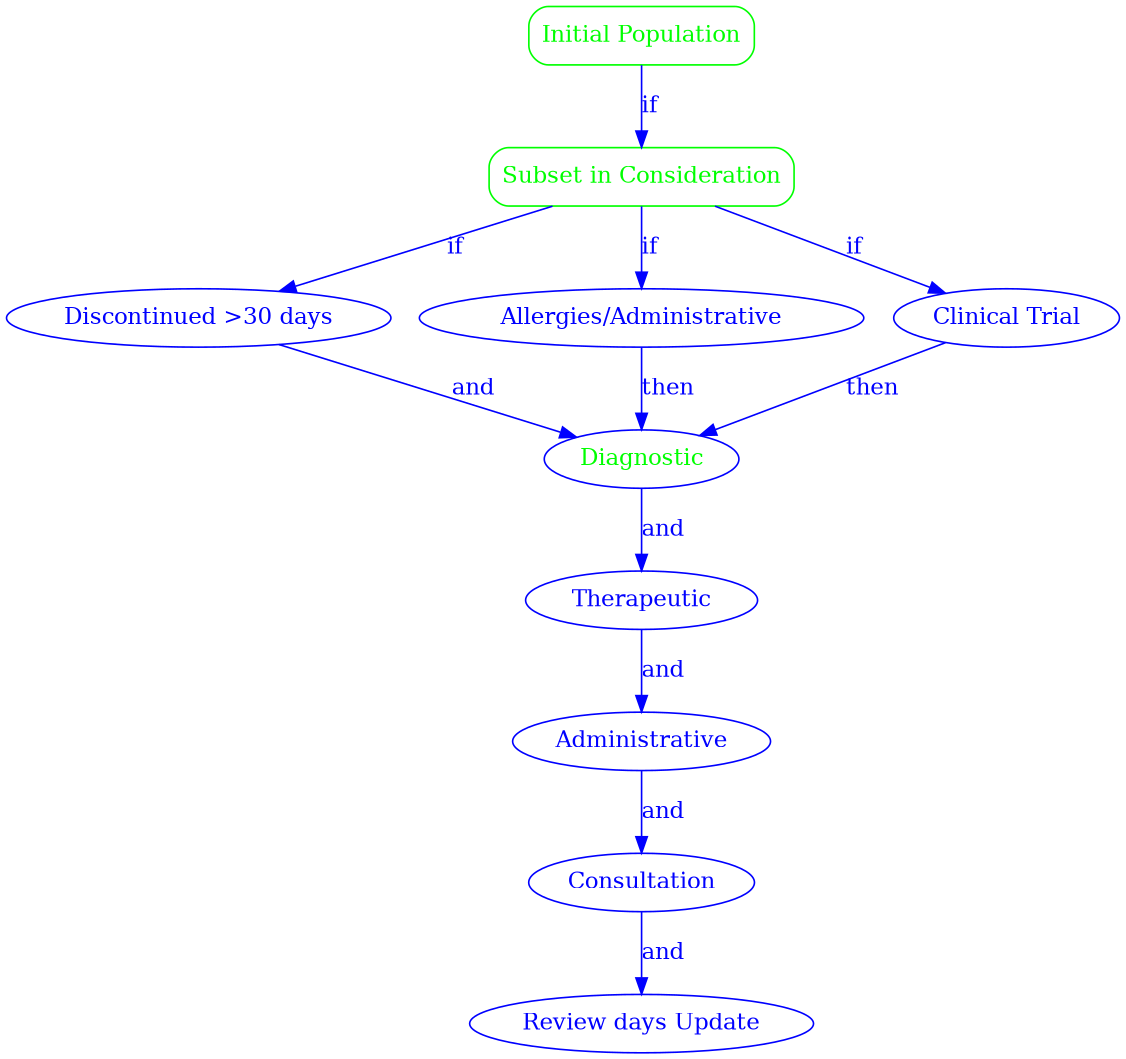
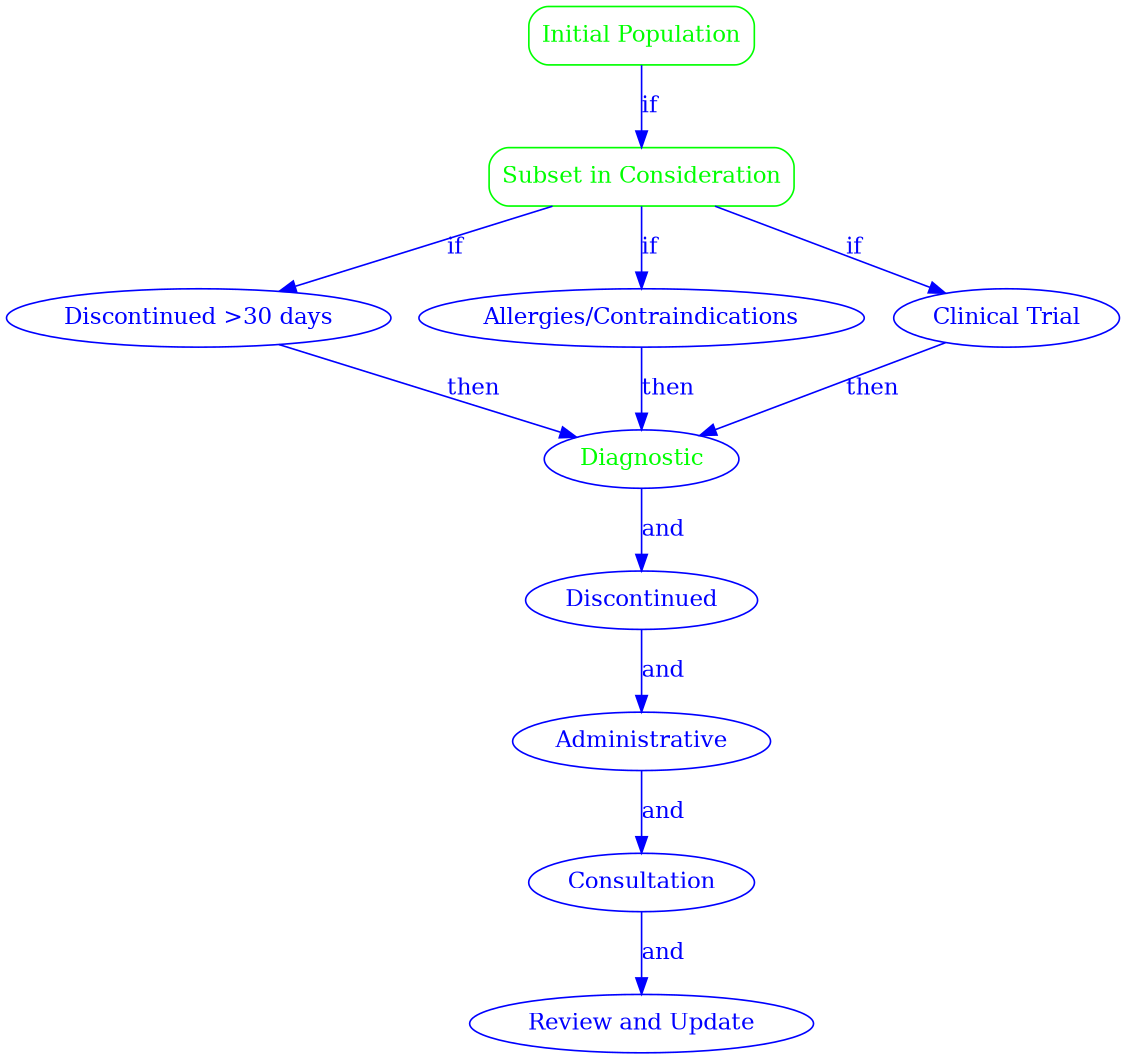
(642, 318) -> (642, 318)
(474, 389) -> (474, 389)
(642, 600) -> (642, 600)
(642, 1024) -> (642, 1024)
